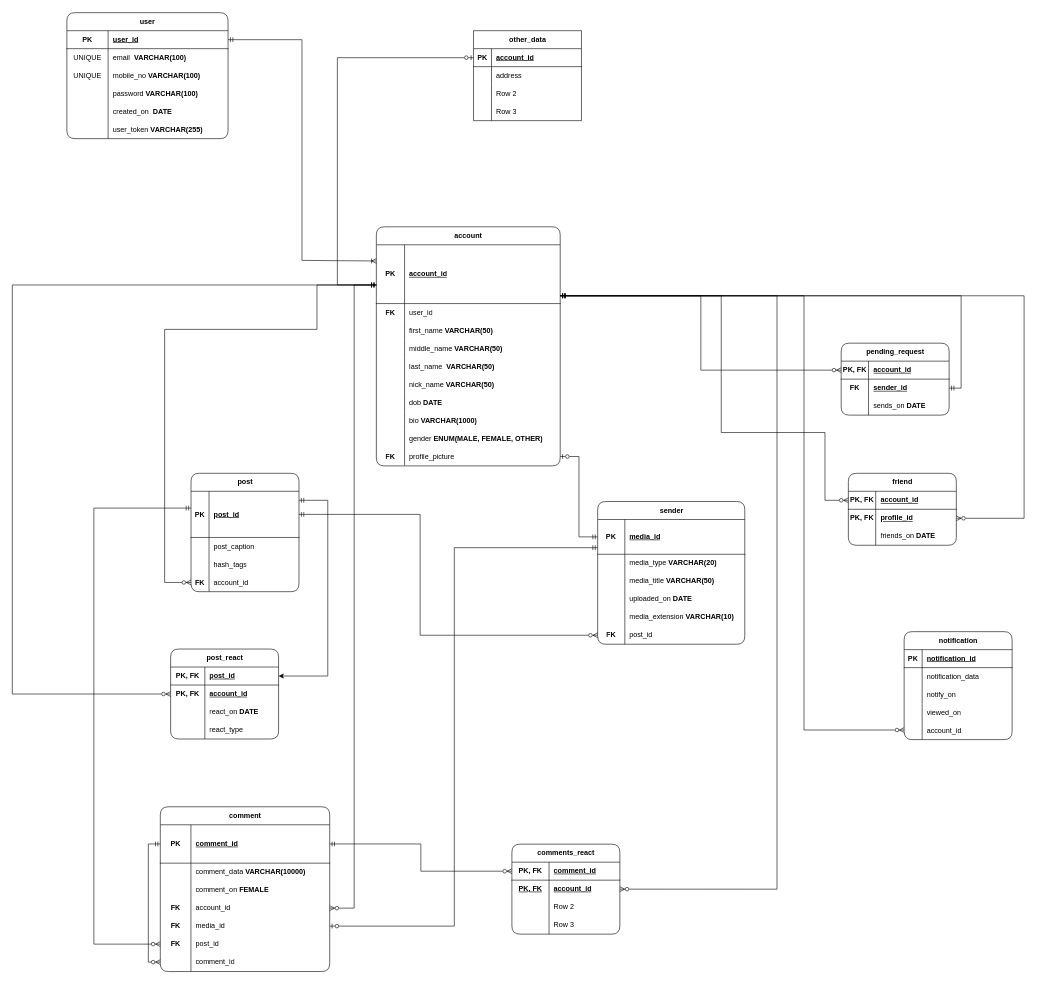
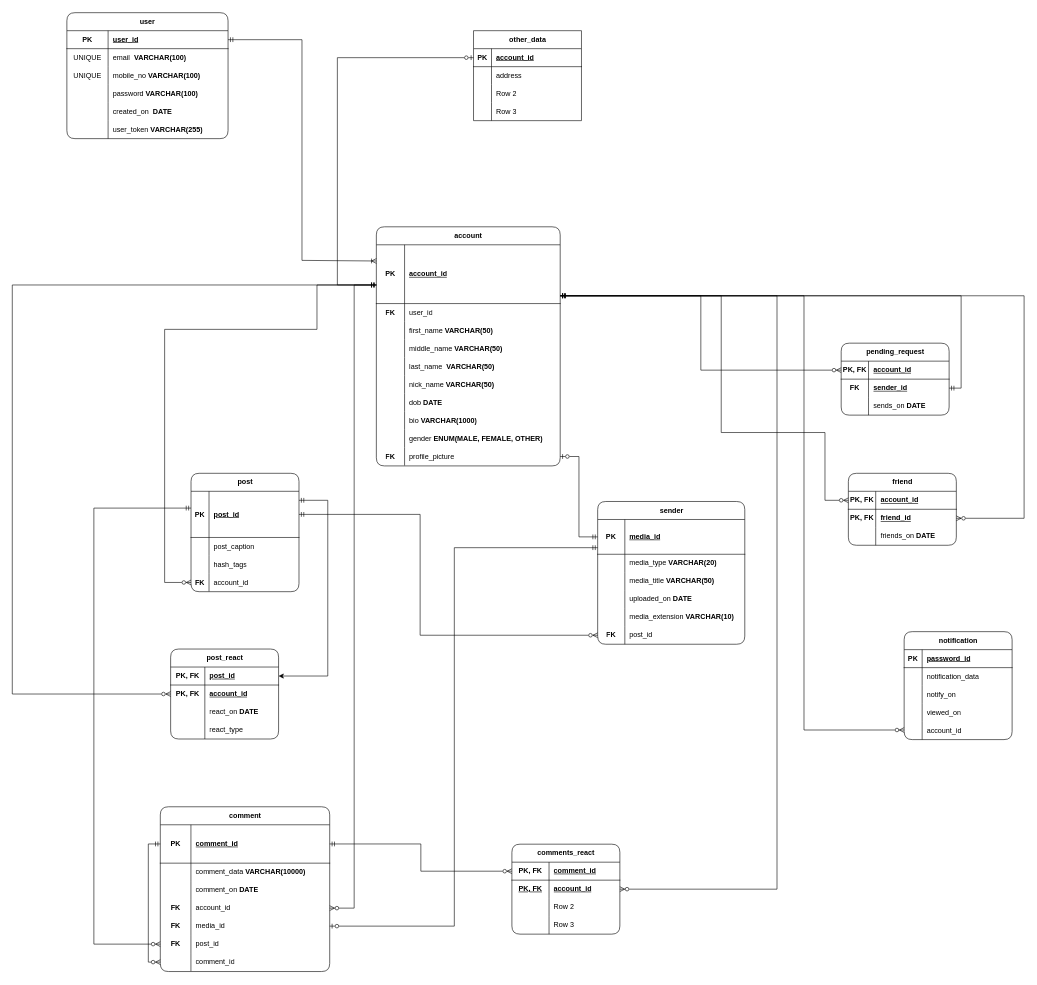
(898, 518) -> (897, 518)
(954, 659) -> (949, 659)
(229, 890) -> (225, 890)
